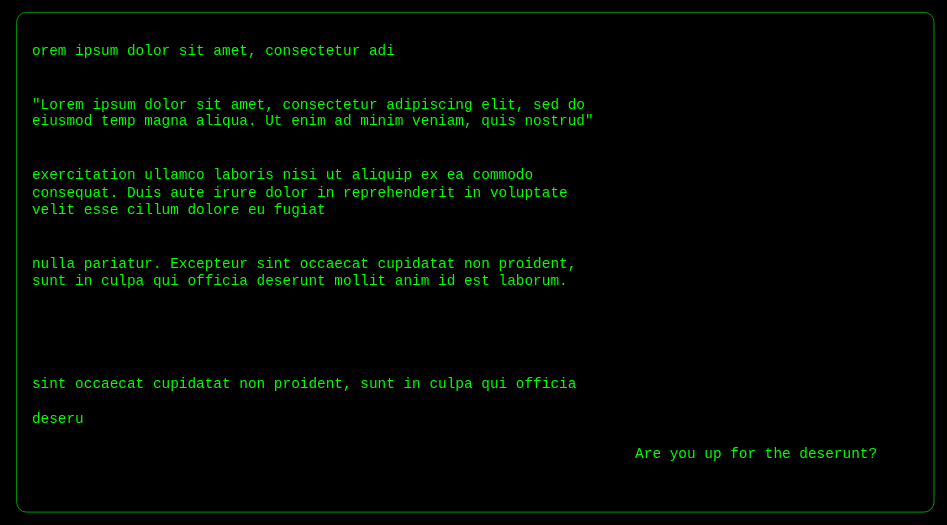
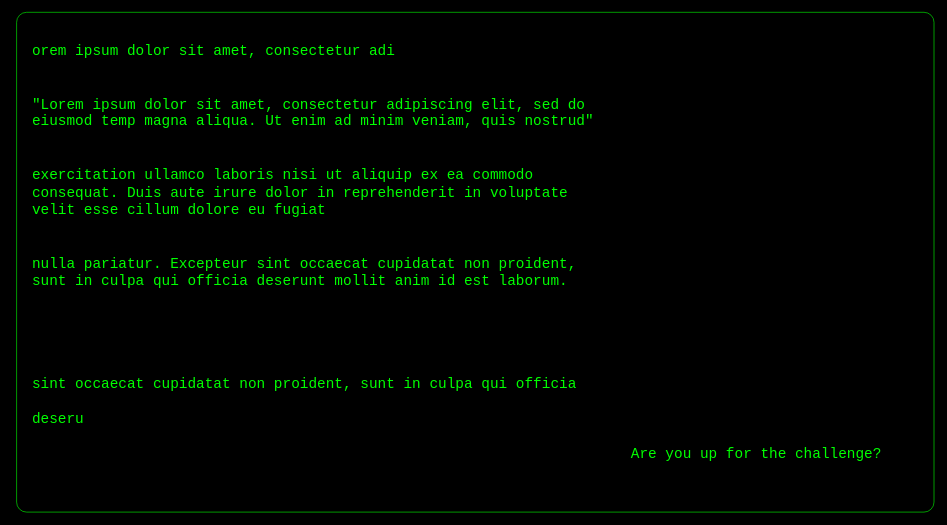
(756, 455) -> (756, 455)
